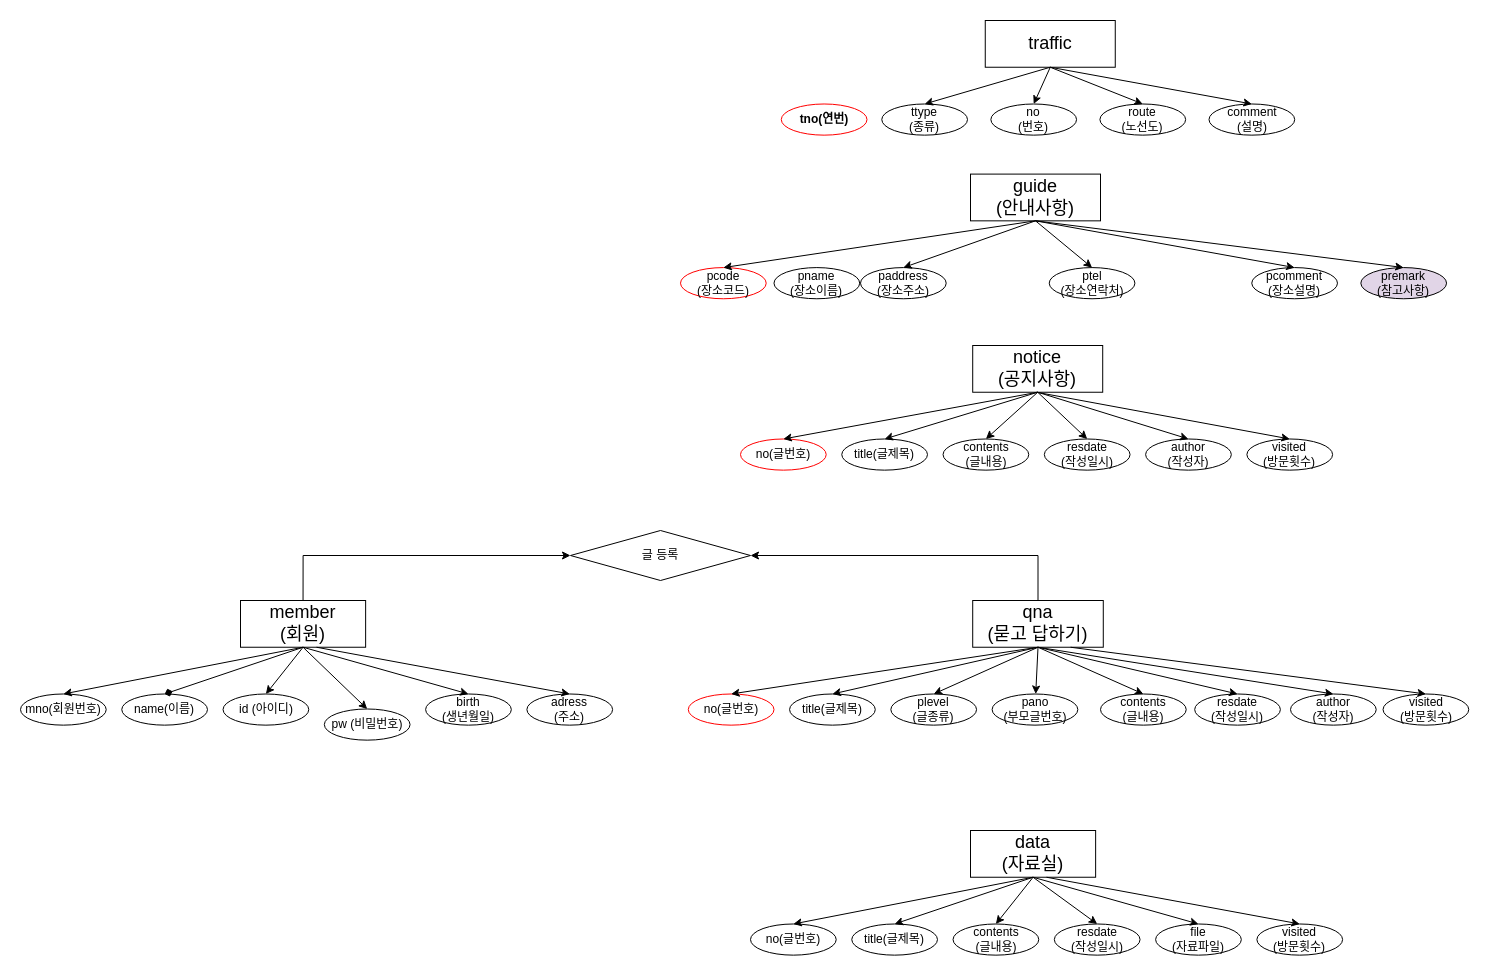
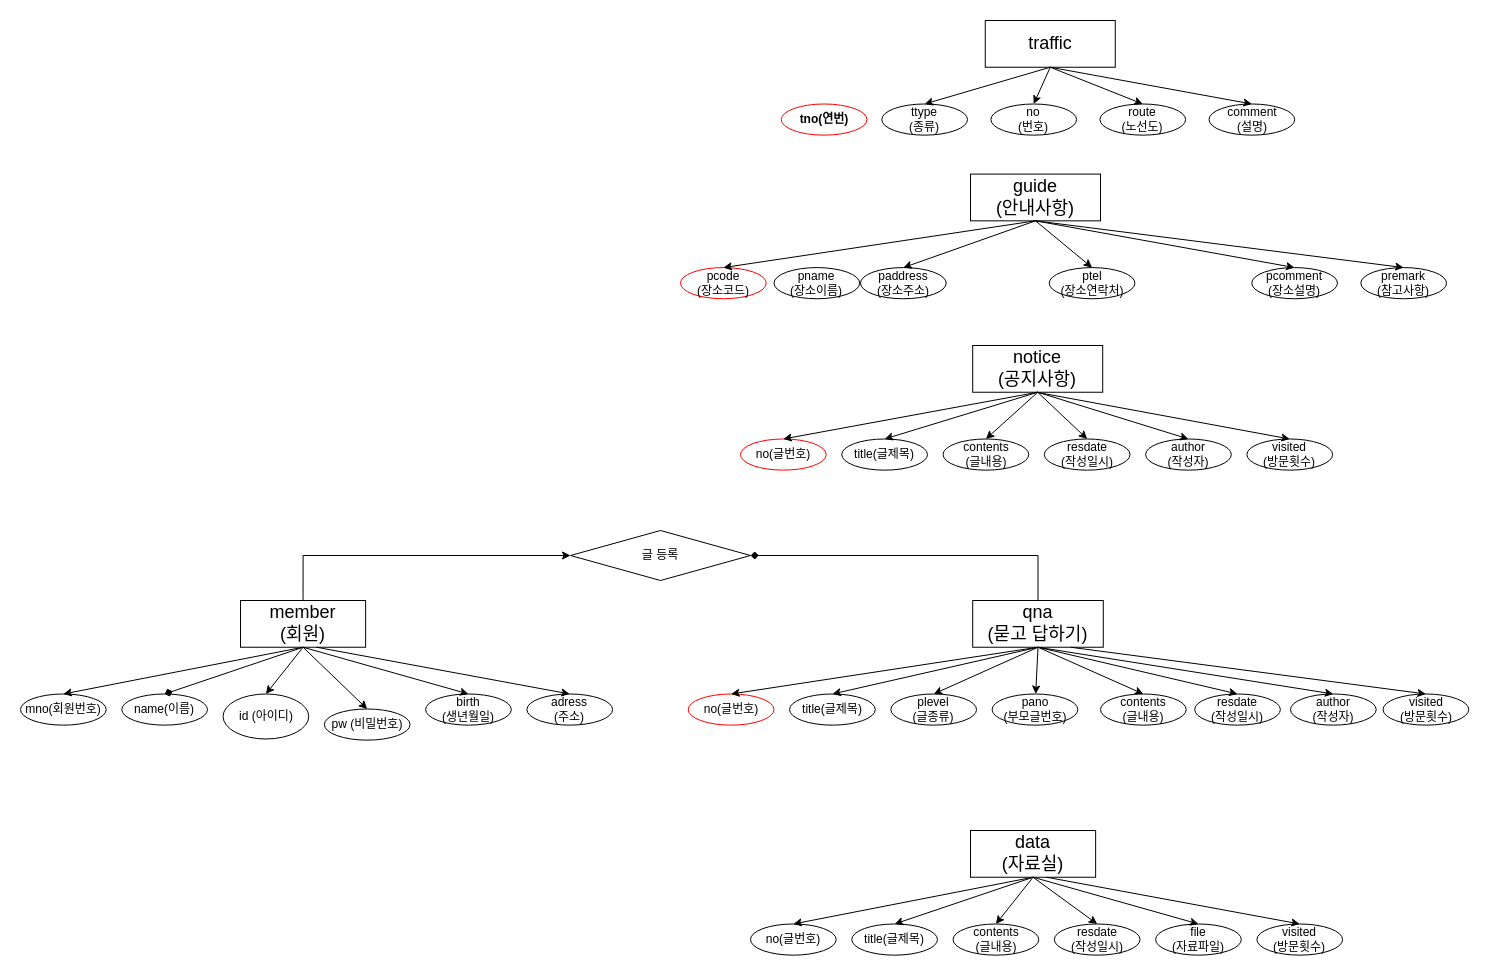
(1404, 283) -> (1404, 283)
(759, 556) -> (759, 556)
(266, 710) -> (266, 716)
